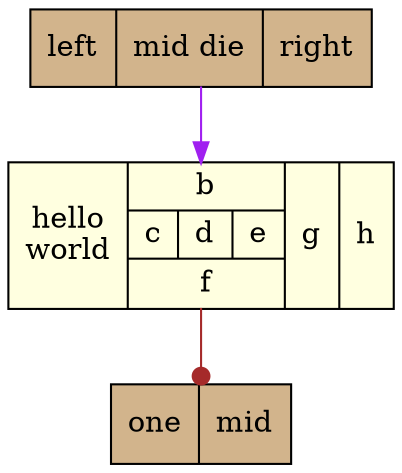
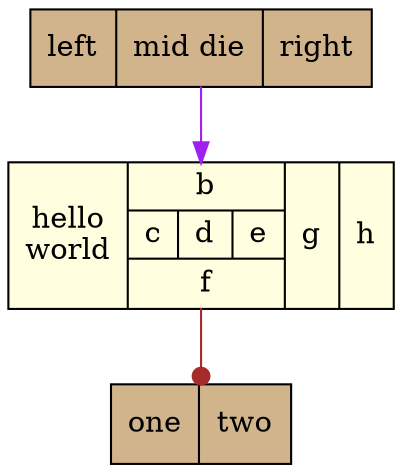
(245, 423) -> (245, 423)
